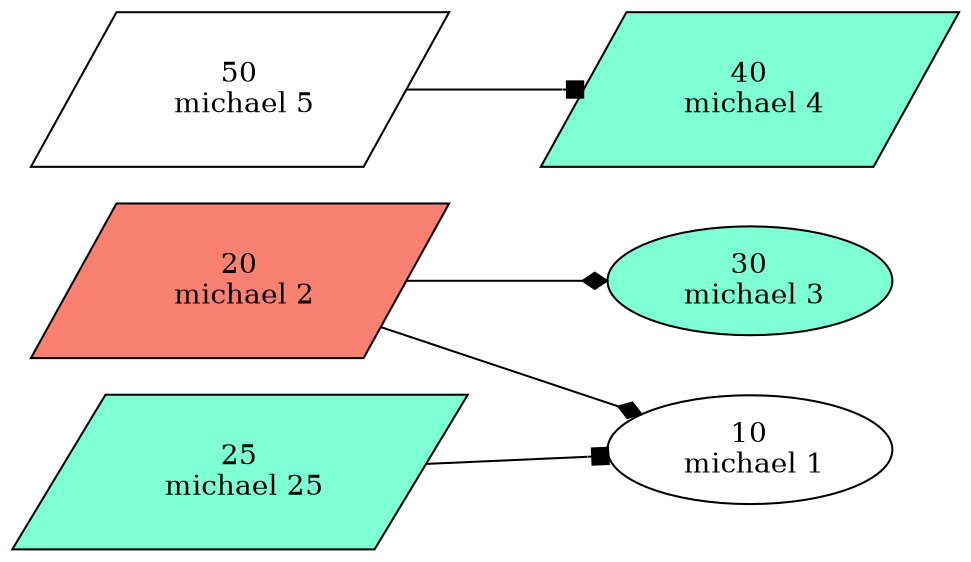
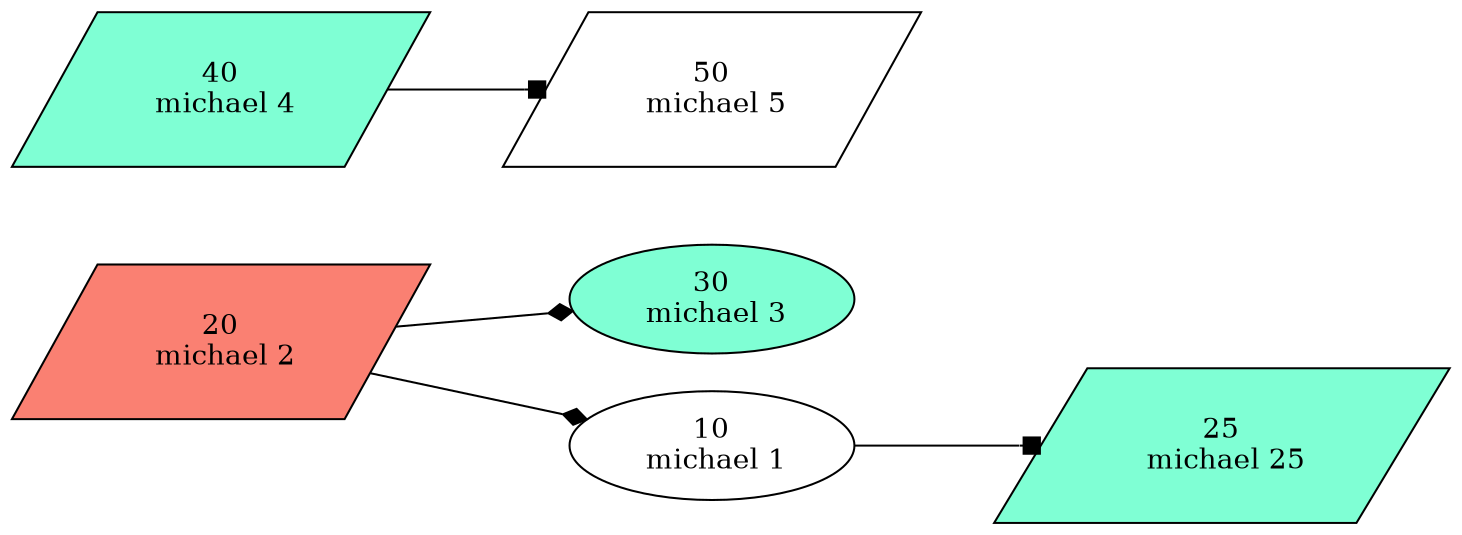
(485, 90) -> (456, 90)
(507, 460) -> (937, 446)
